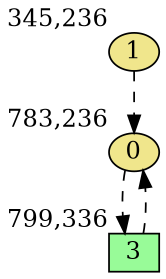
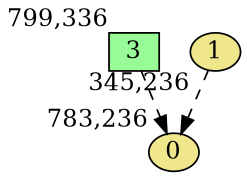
(123, 193) -> none
